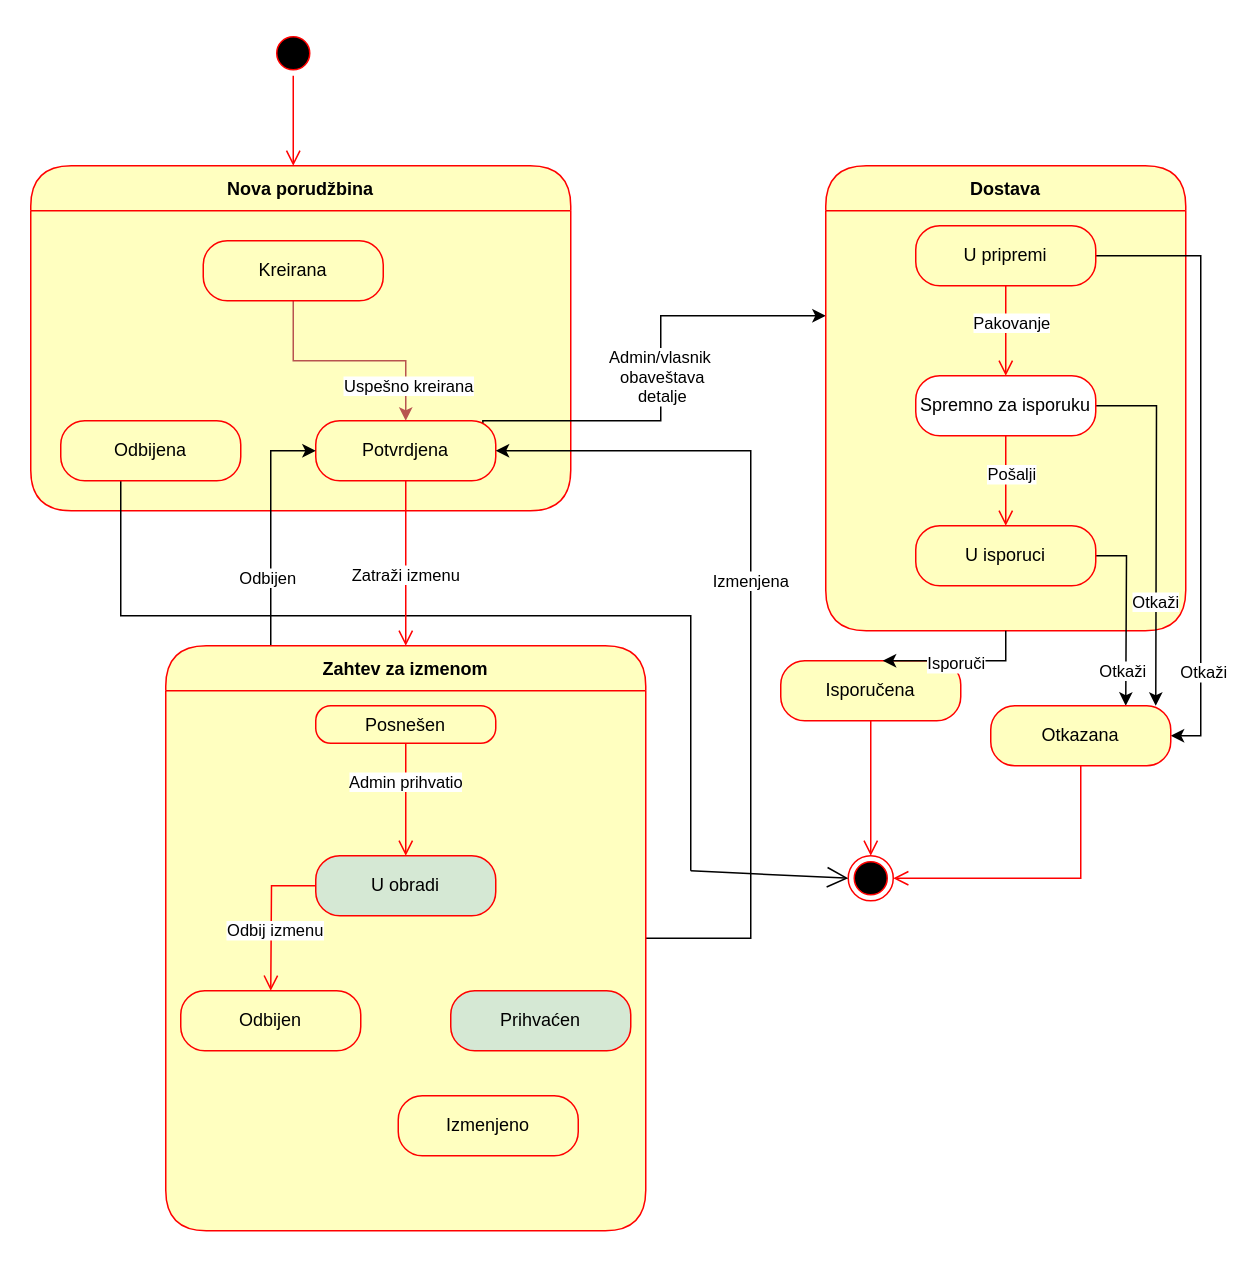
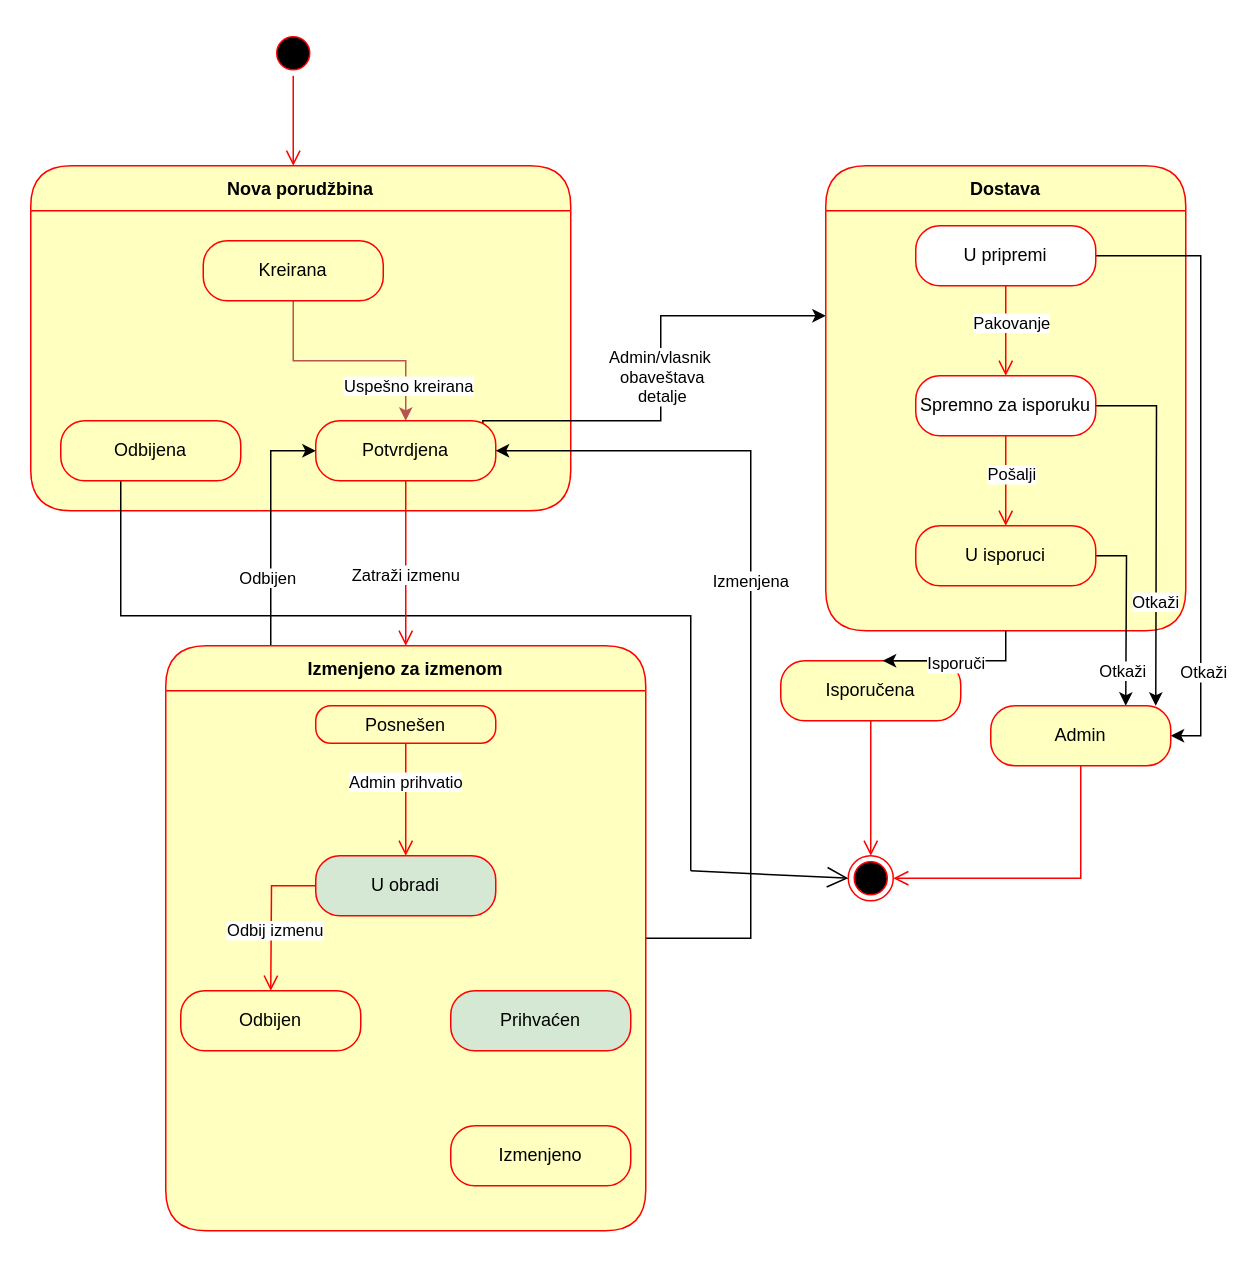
(1006, 256) -> (1006, 256)
(405, 669) -> (405, 669)
(1081, 736) -> (1081, 736)
(488, 1126) -> (541, 1156)
